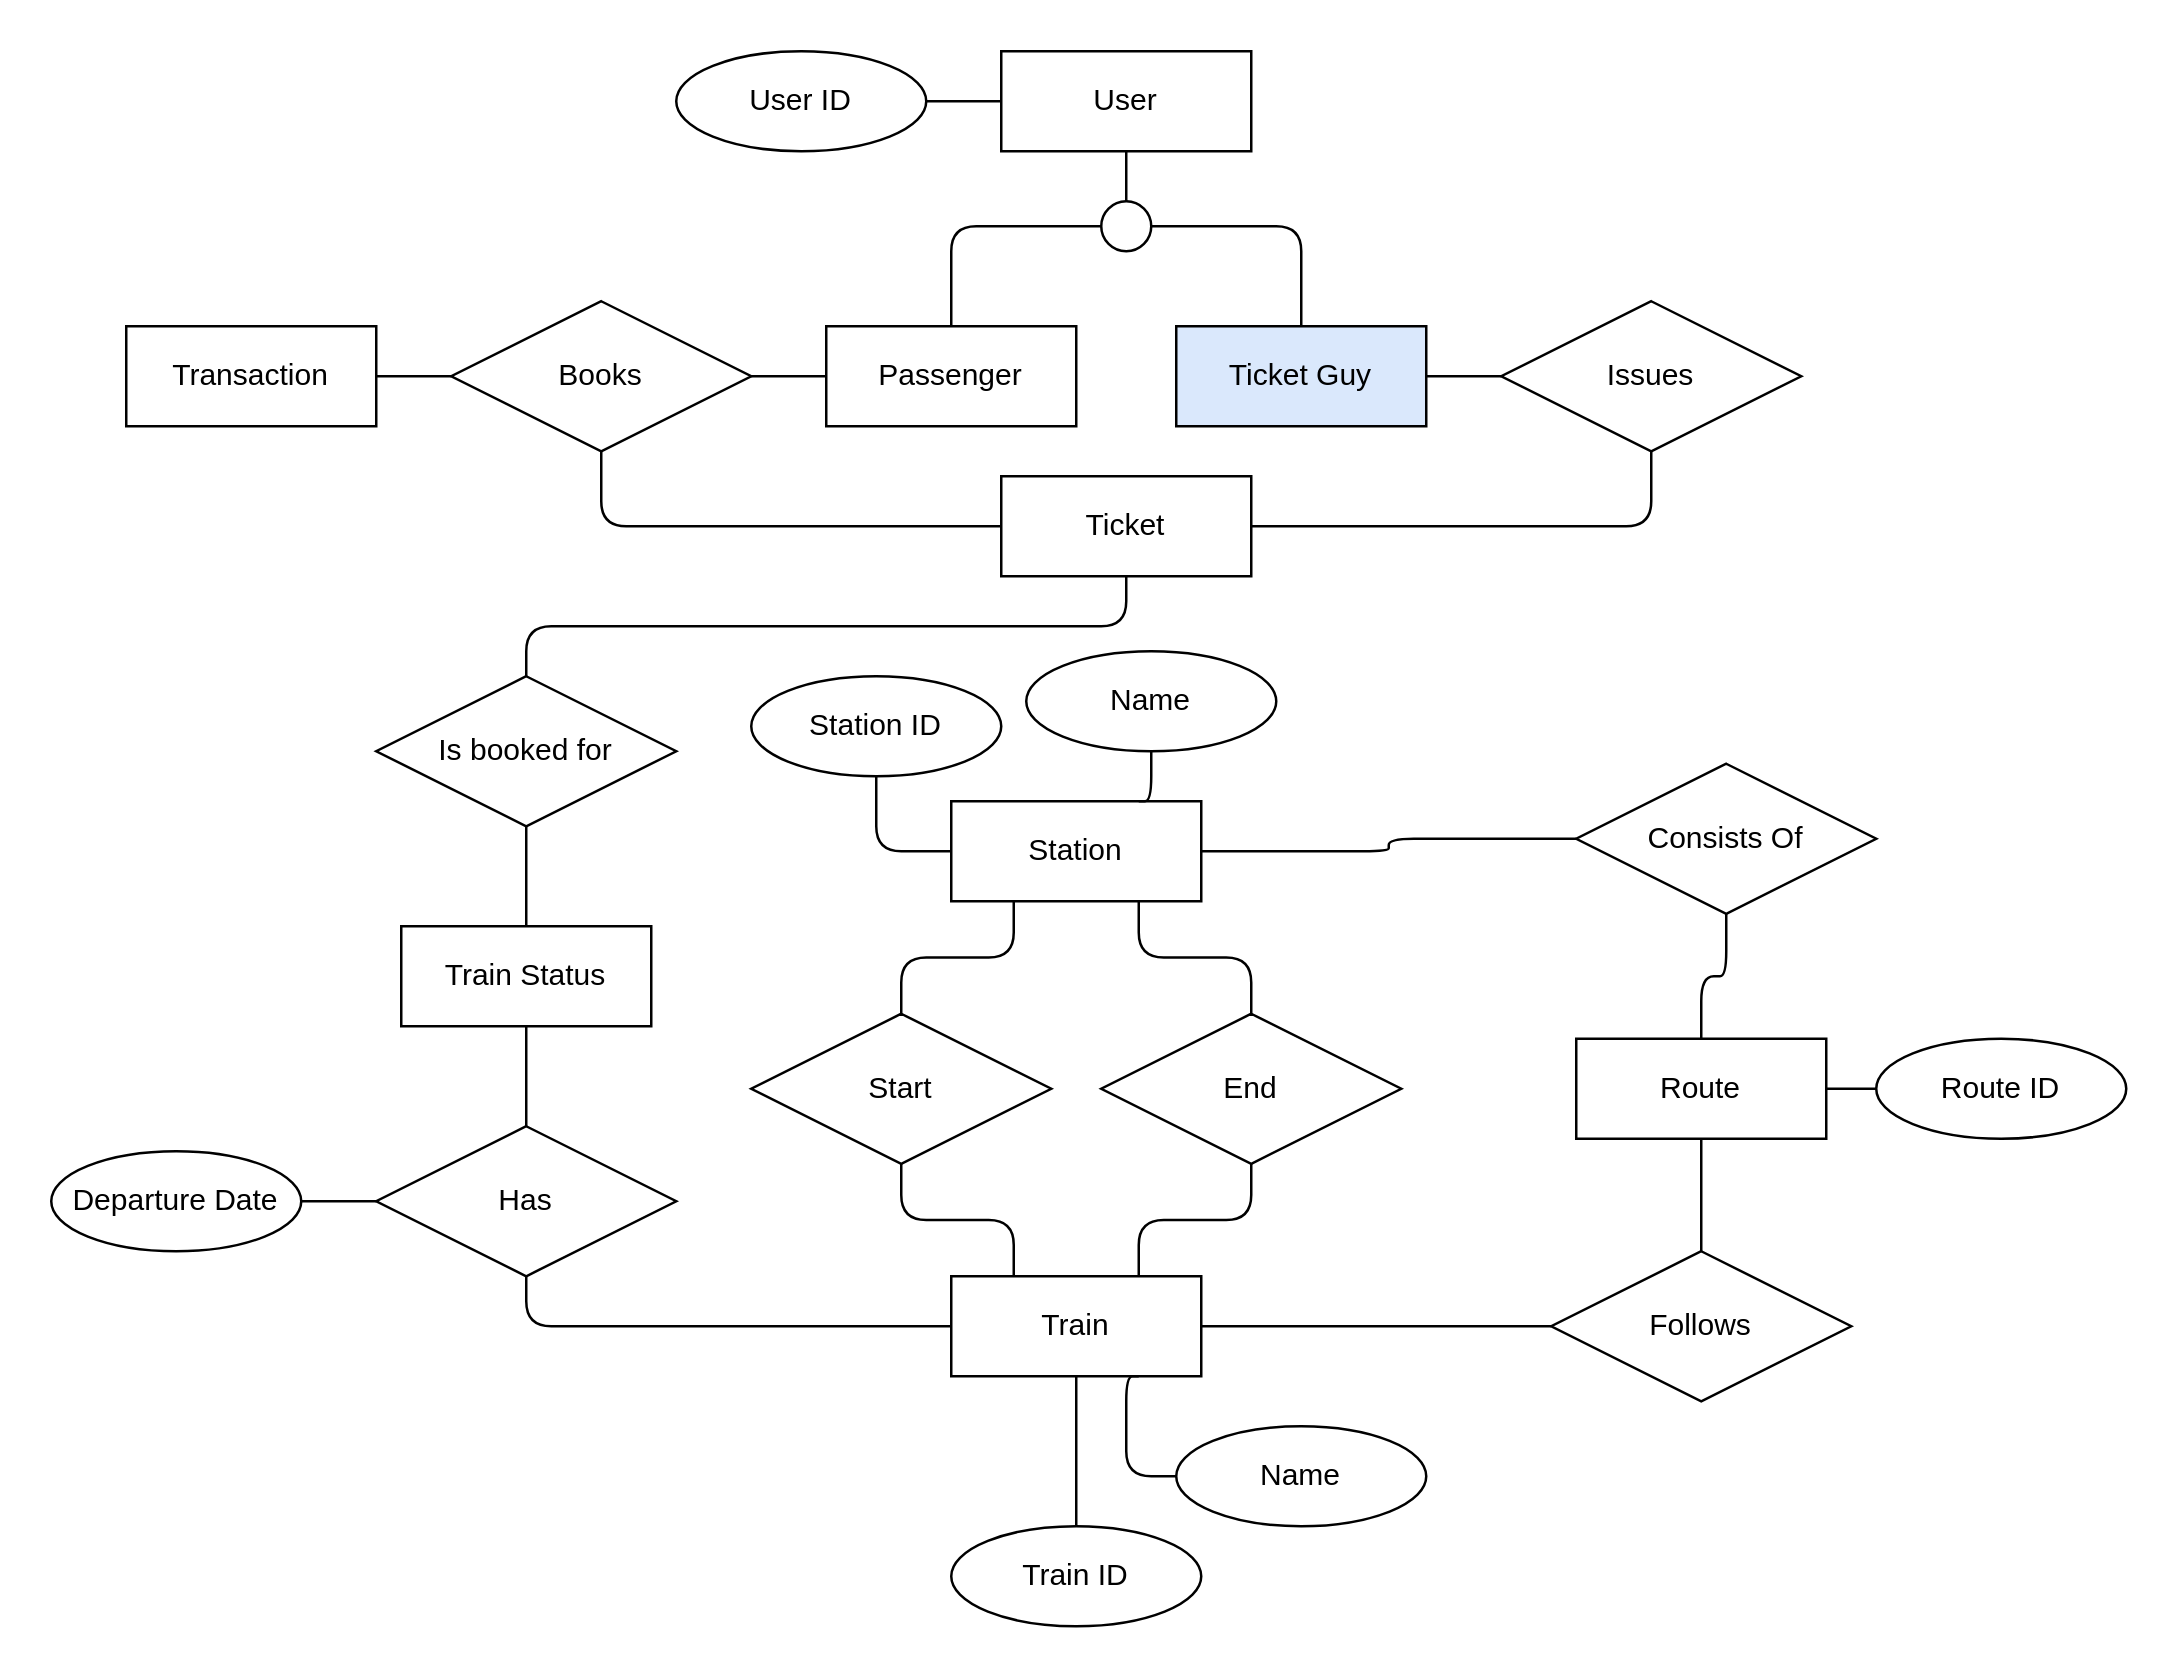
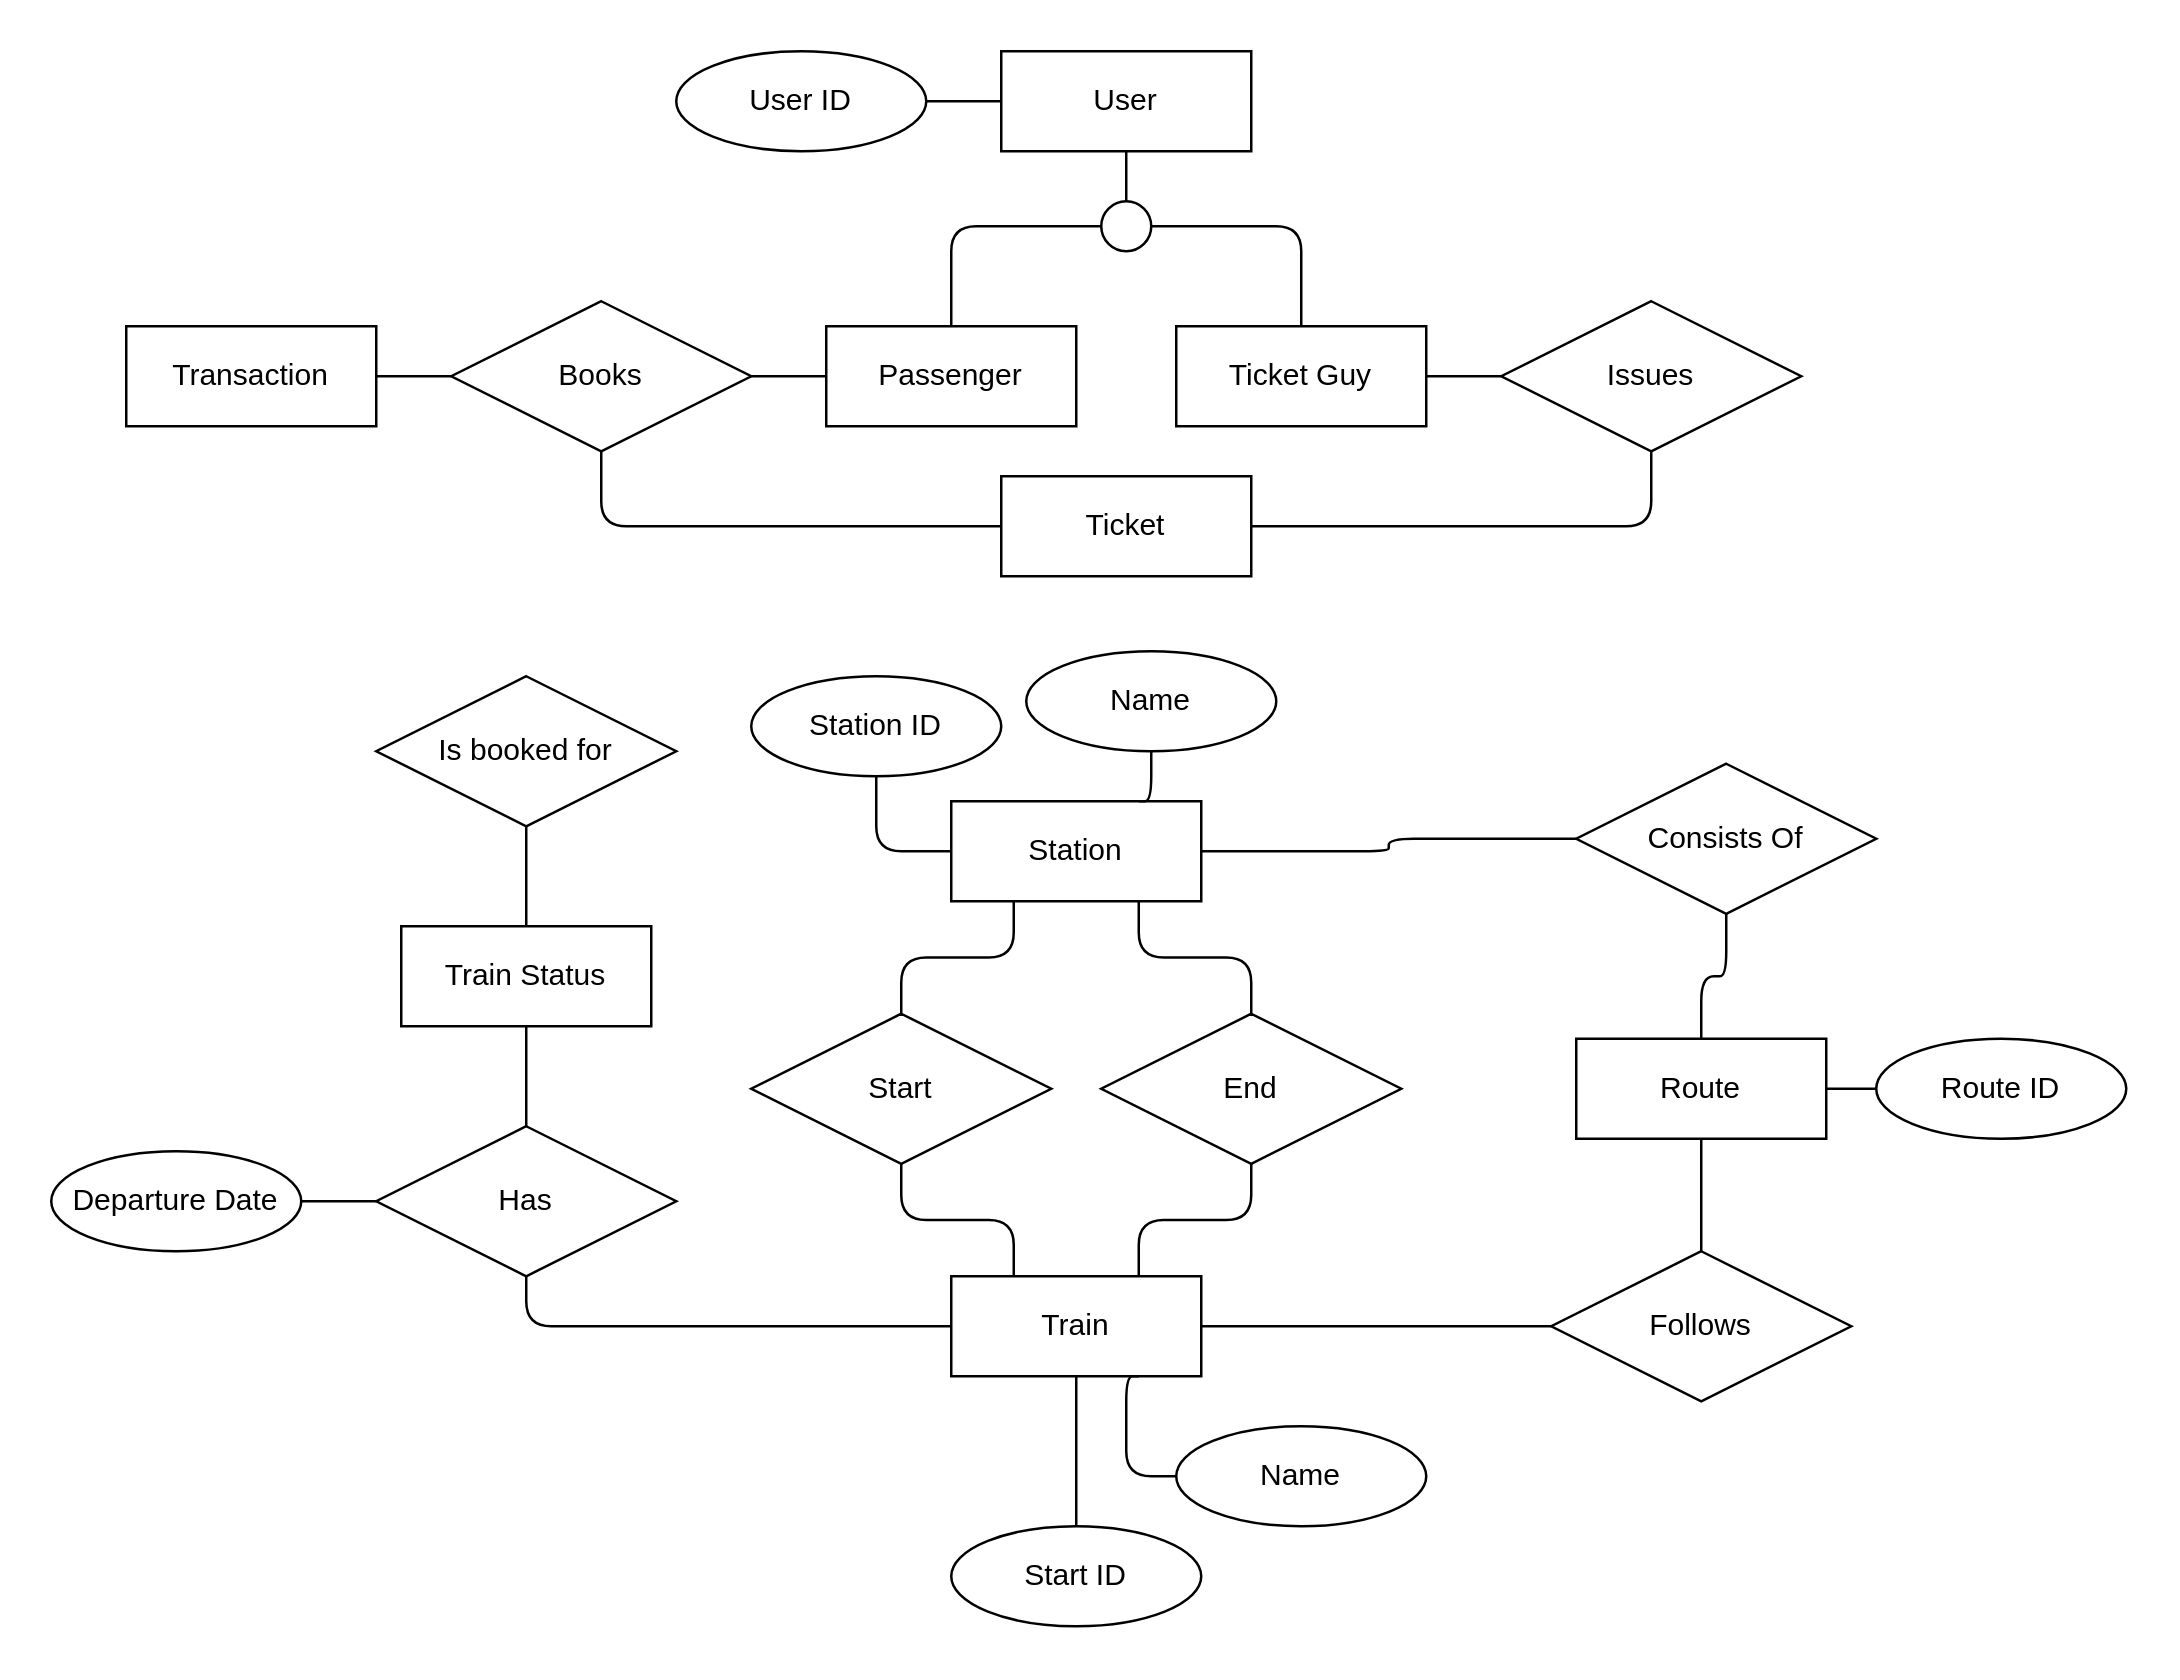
(1301, 376) -> (1301, 376)
(826, 626) -> none
(1076, 1576) -> (1076, 1576)
